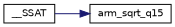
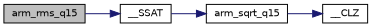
none -> (44, 14)
none -> (345, 14)
